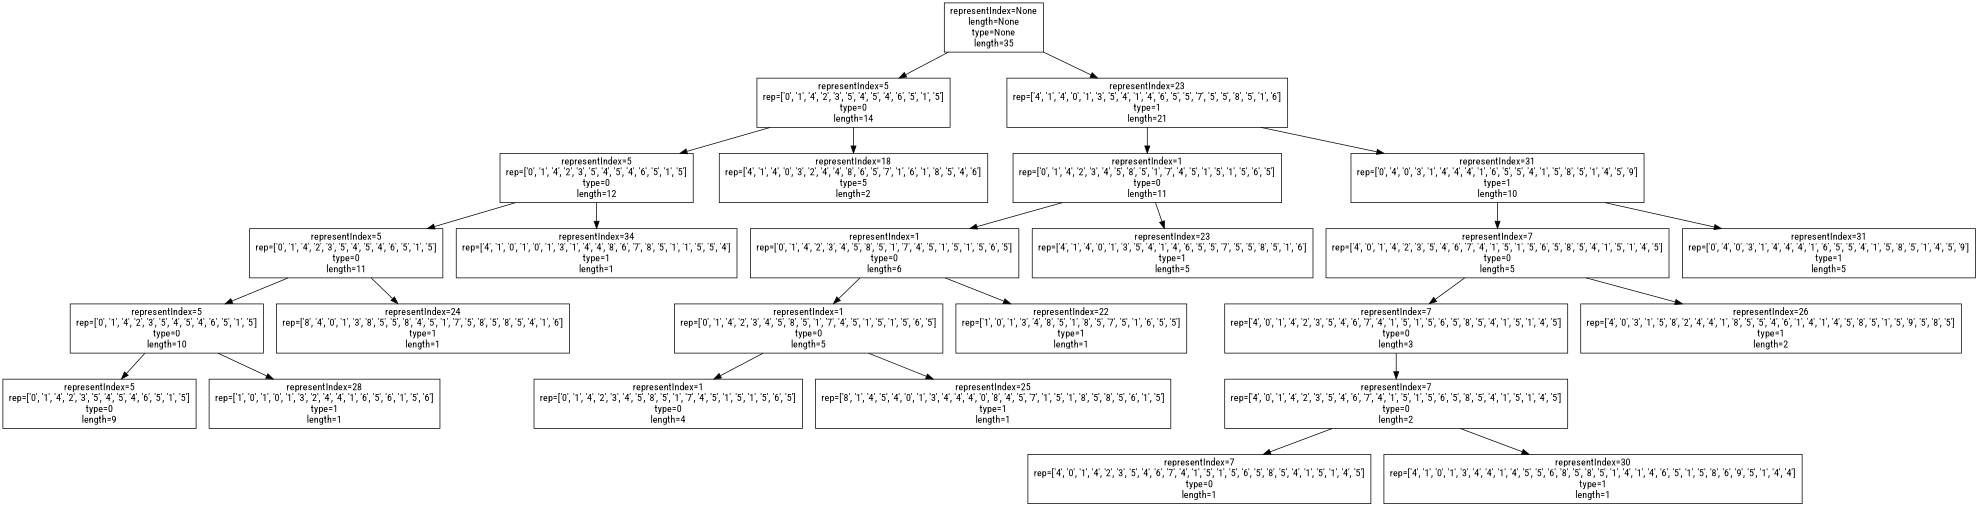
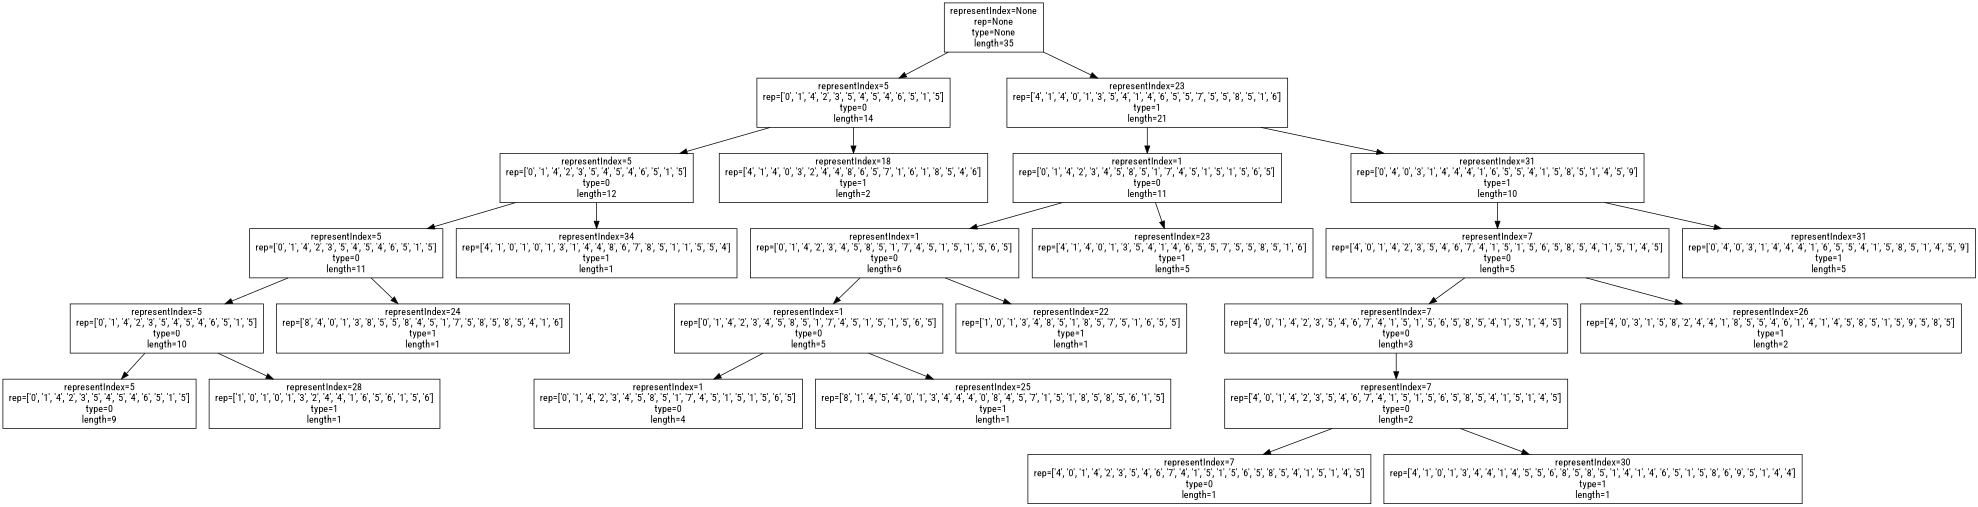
(994, 22) -> (994, 22)
(853, 183) -> (853, 183)
